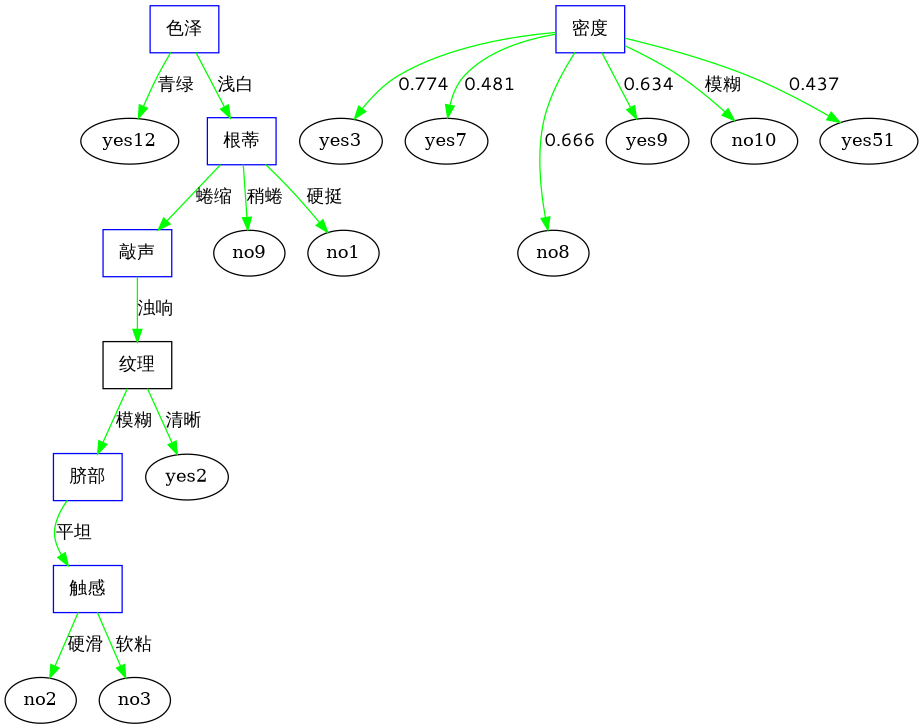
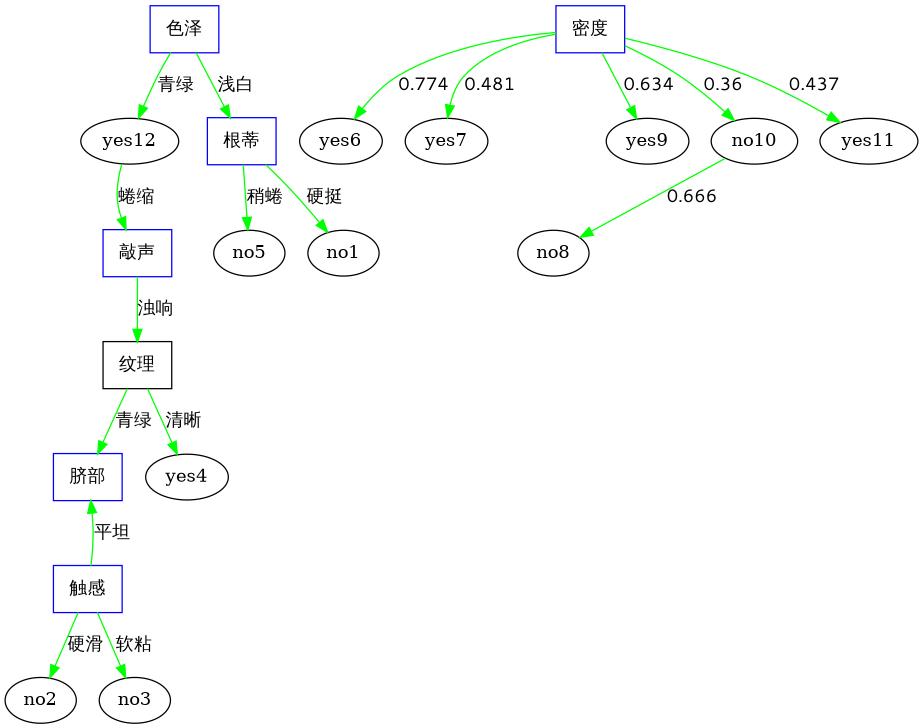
(723, 85) -> (723, 85)
(542, 131) -> (658, 195)
(341, 141) -> (341, 141)
(869, 141) -> (869, 141)
(194, 193) -> (117, 191)
(249, 253) -> (249, 253)
(134, 421) -> (134, 421)
(187, 477) -> (187, 477)
(55, 527) -> (93, 540)
